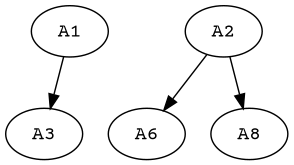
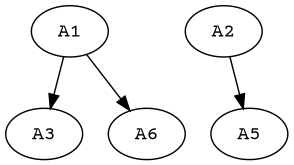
(190, 77) -> (104, 77)
(249, 134) -> (249, 134)
